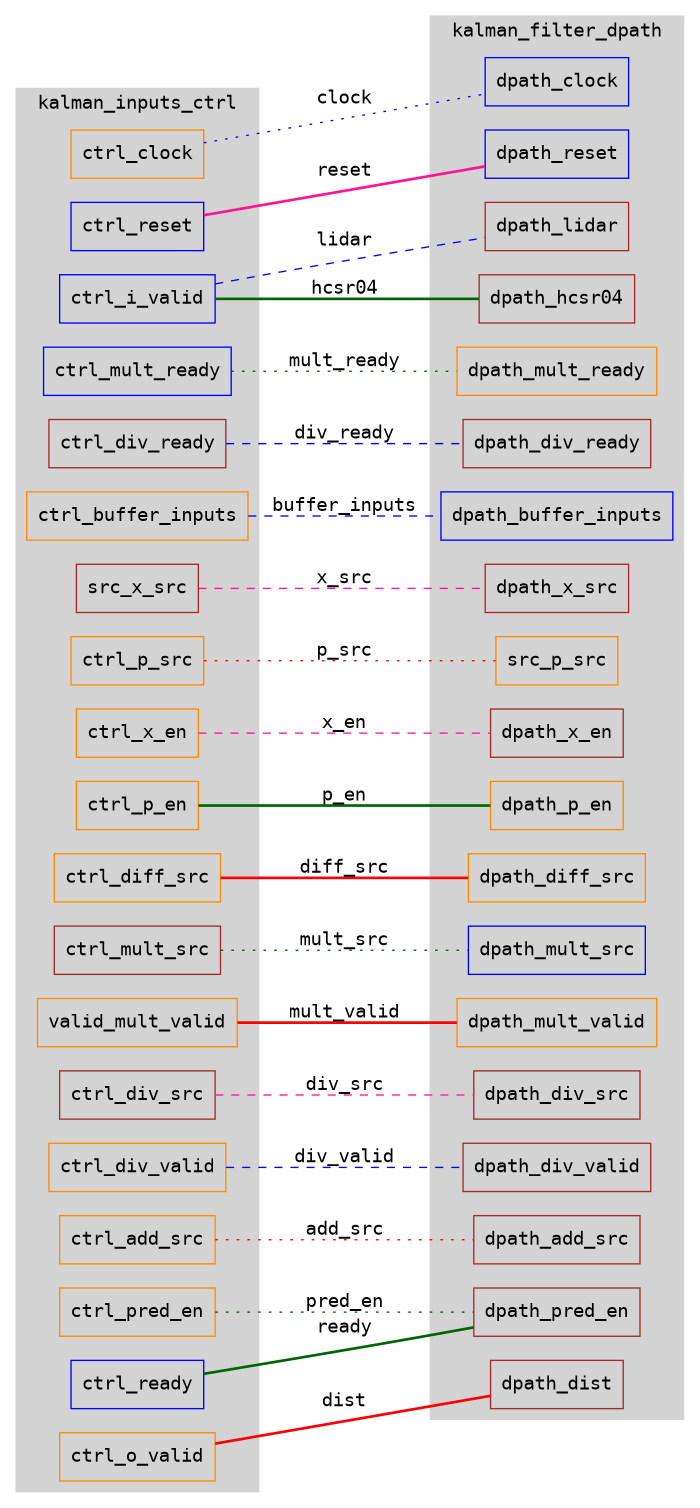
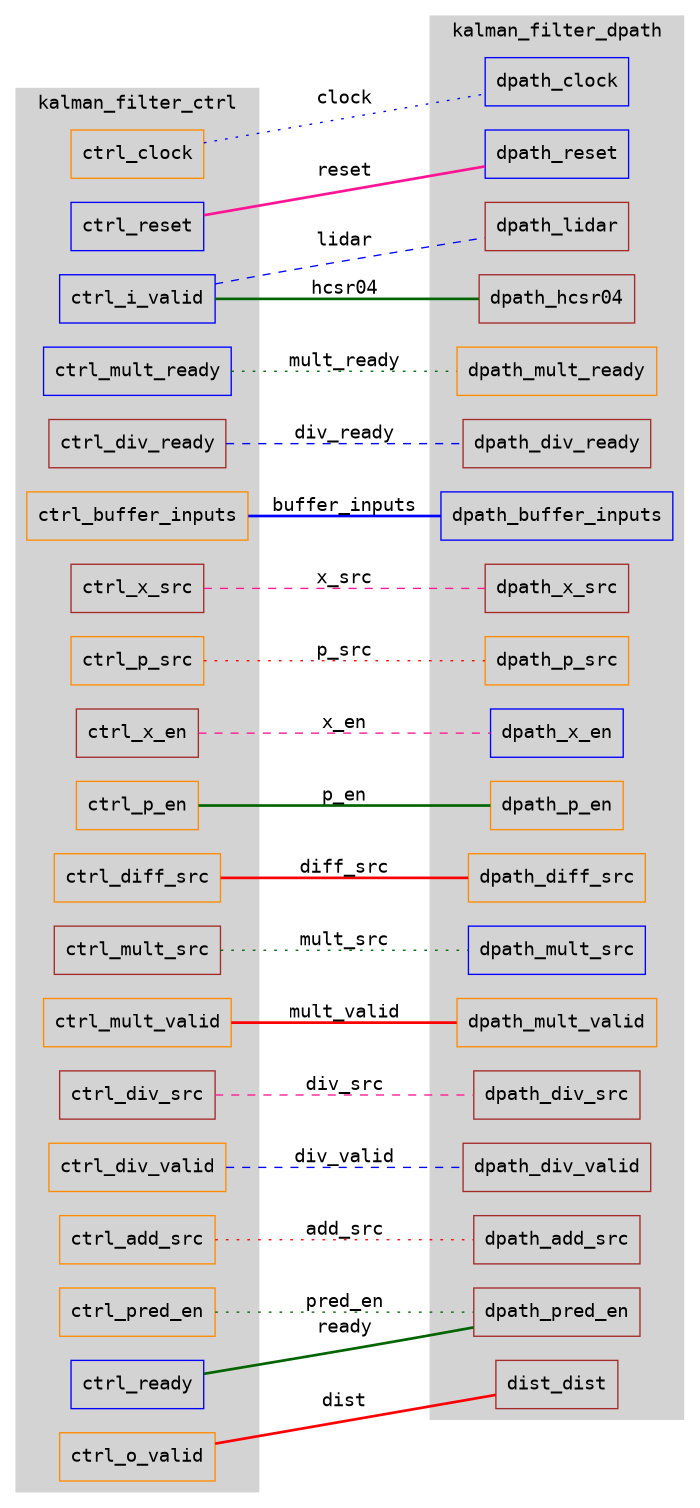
(137, 104) -> (137, 104)
(345, 516) -> (345, 516)
(137, 588) -> (137, 588)
(557, 661) -> (557, 661)
(137, 733) -> (137, 733)
(557, 733) -> (557, 733)
(137, 1023) -> (137, 1023)
(557, 1385) -> (557, 1385)
